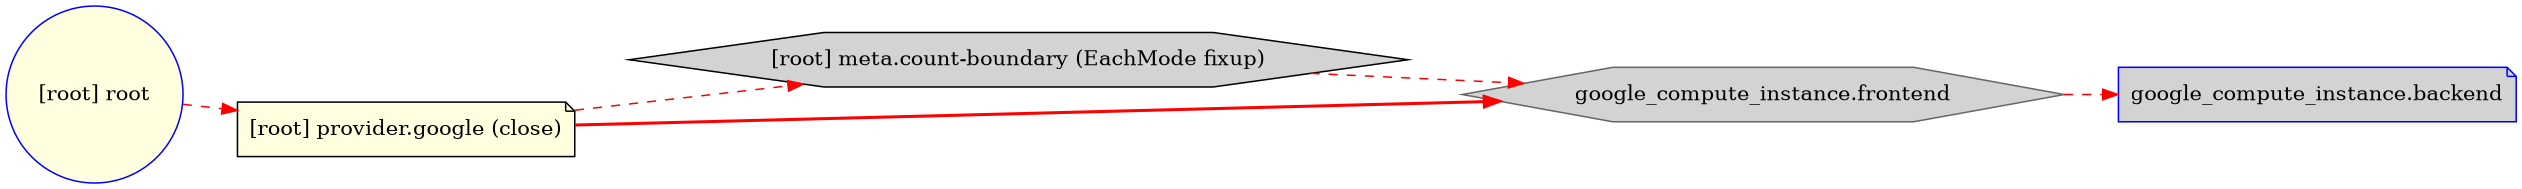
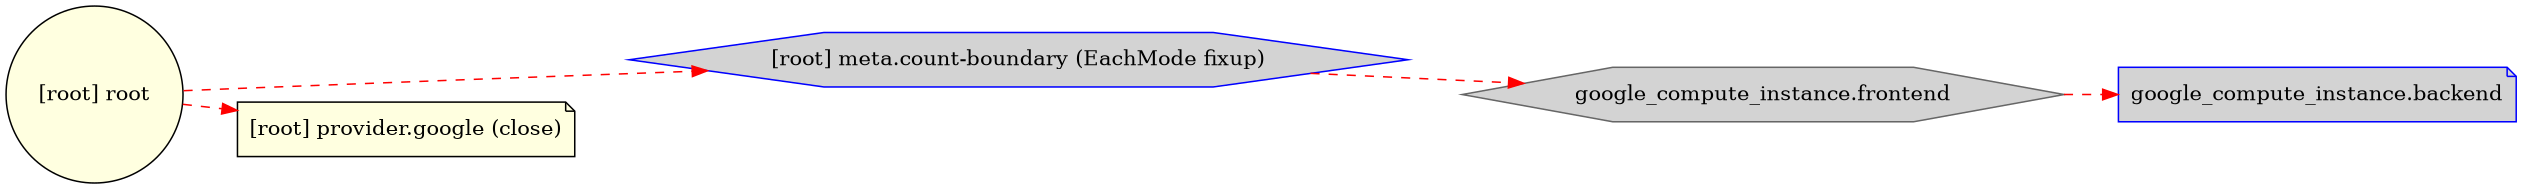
(1019, 60) -> (1019, 60)
(95, 95) -> (95, 95)
(681, 98) -> (438, 81)
(1030, 113) -> none
